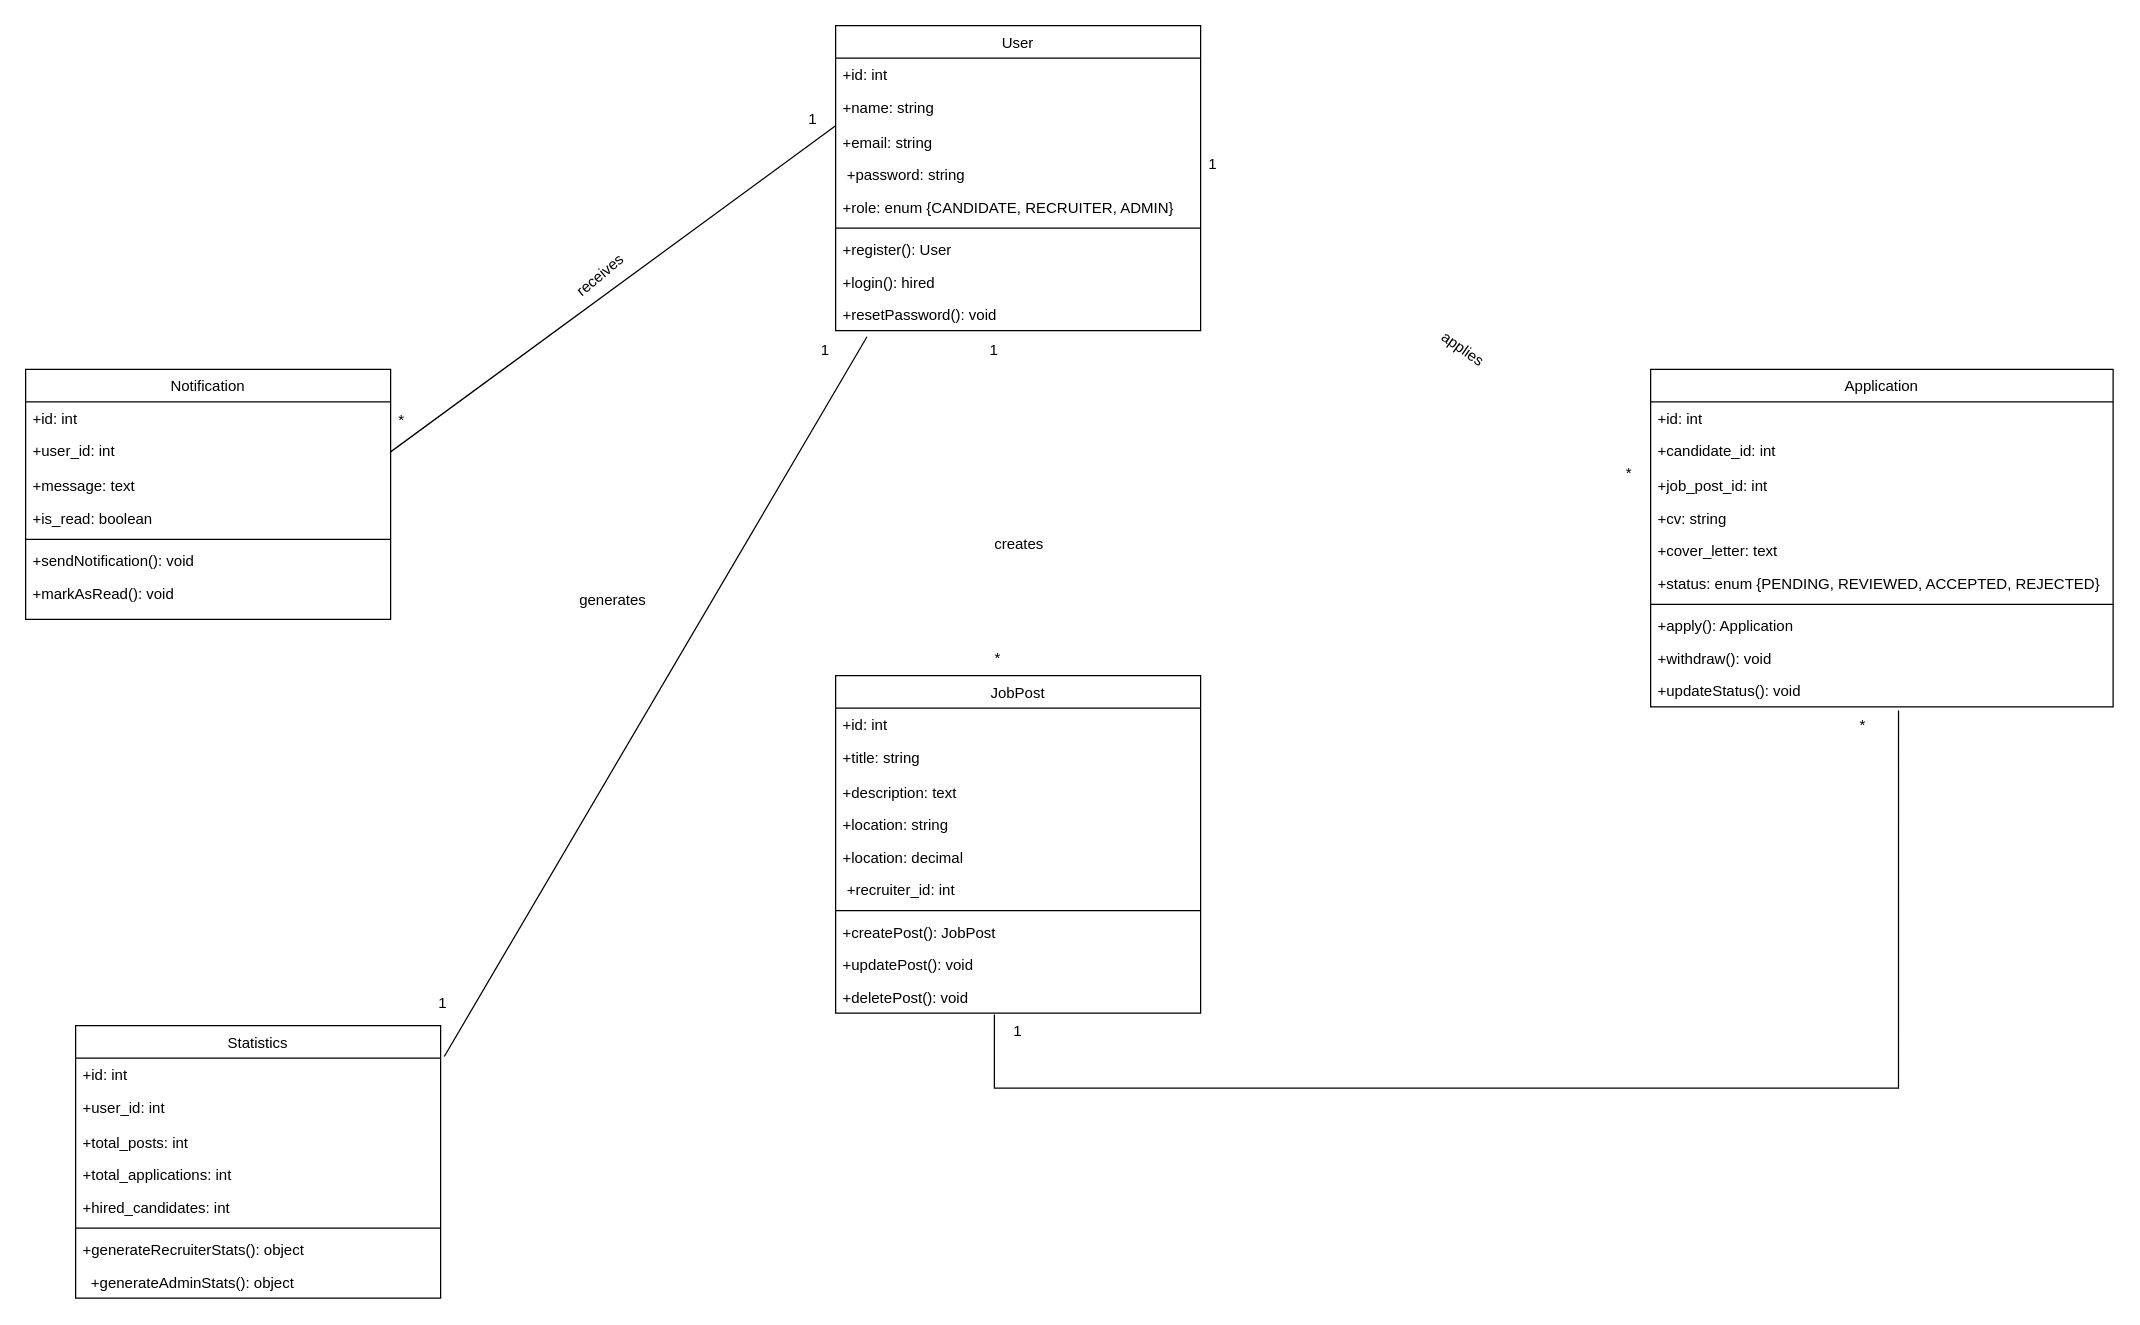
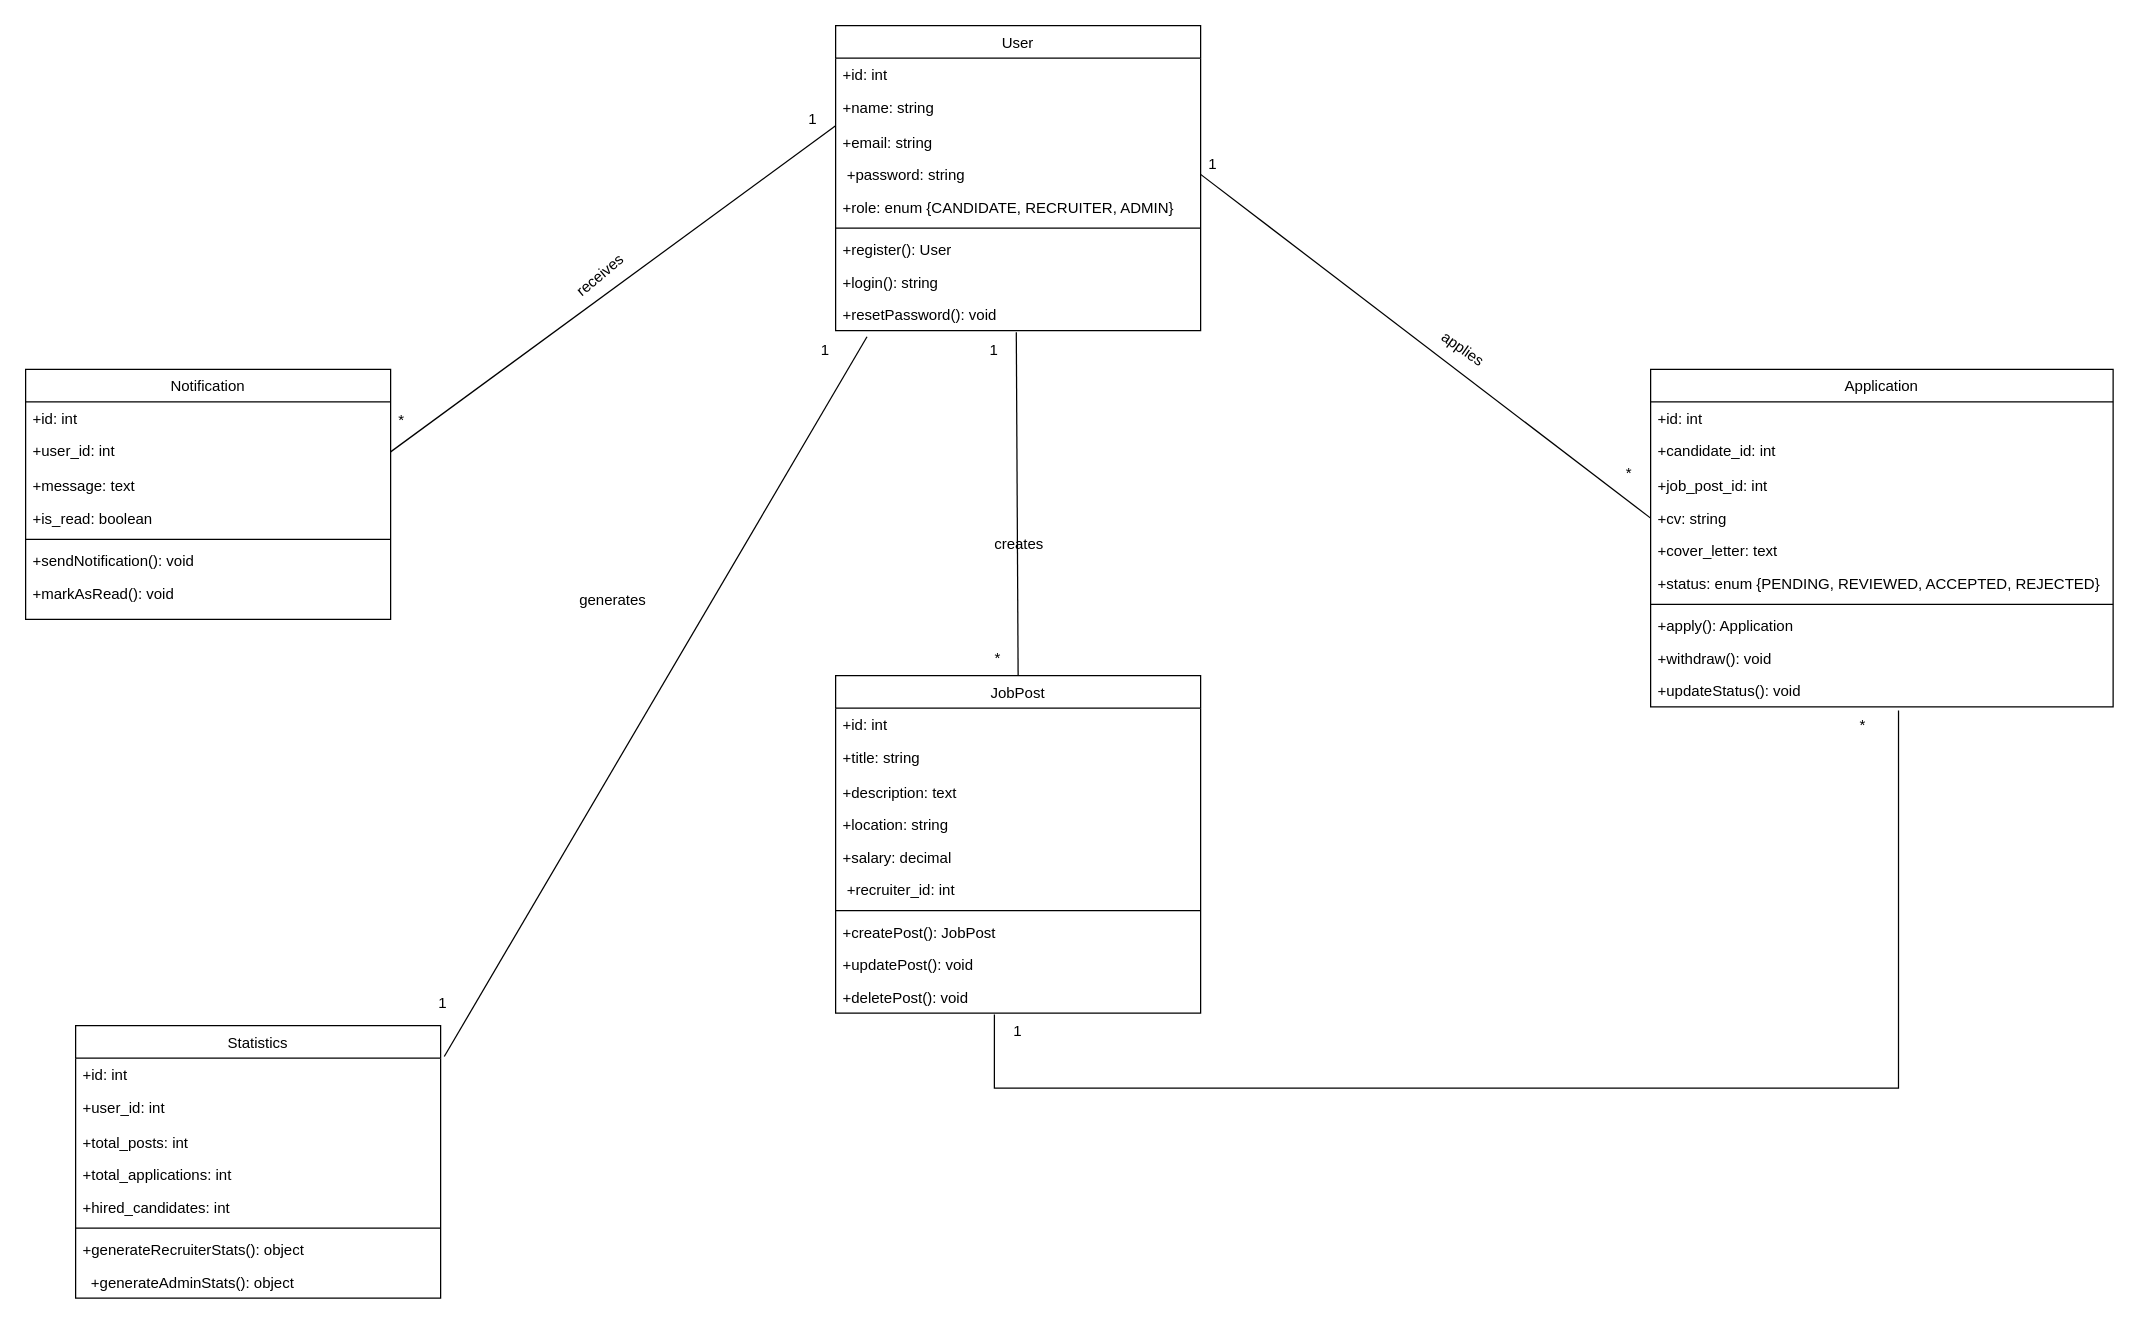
(896, 283) -> (900, 283)
none -> (1425, 346)
none -> (1017, 504)
(906, 858) -> (900, 858)
